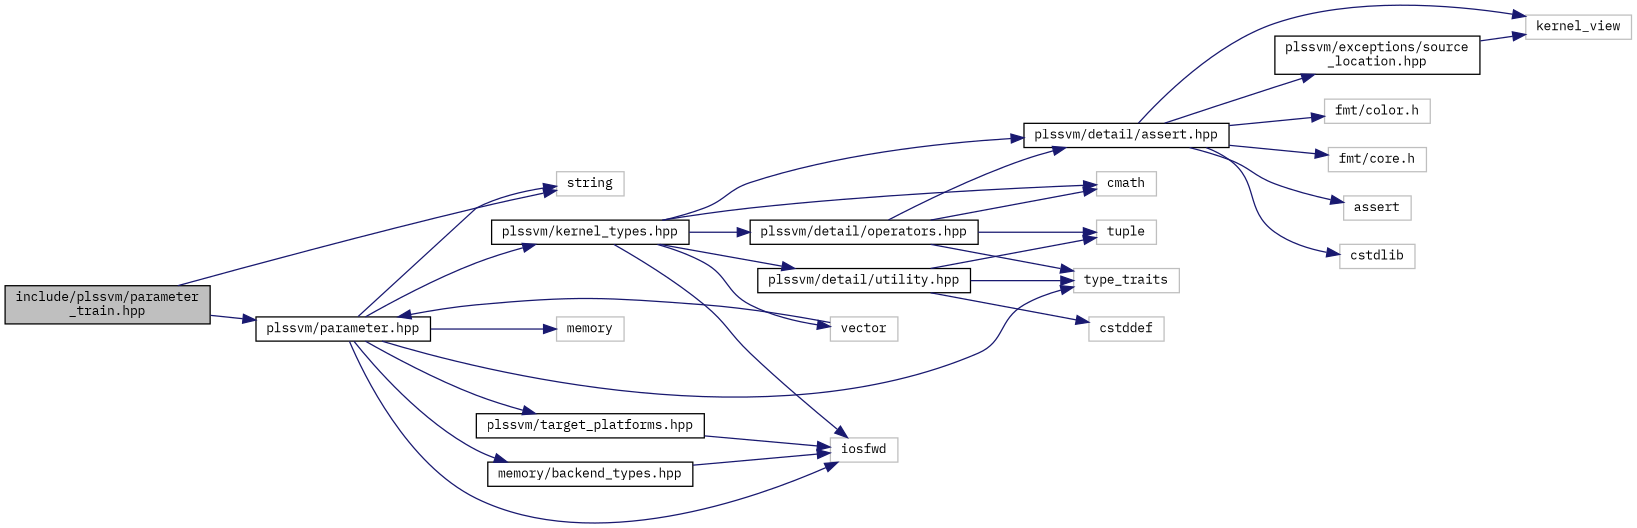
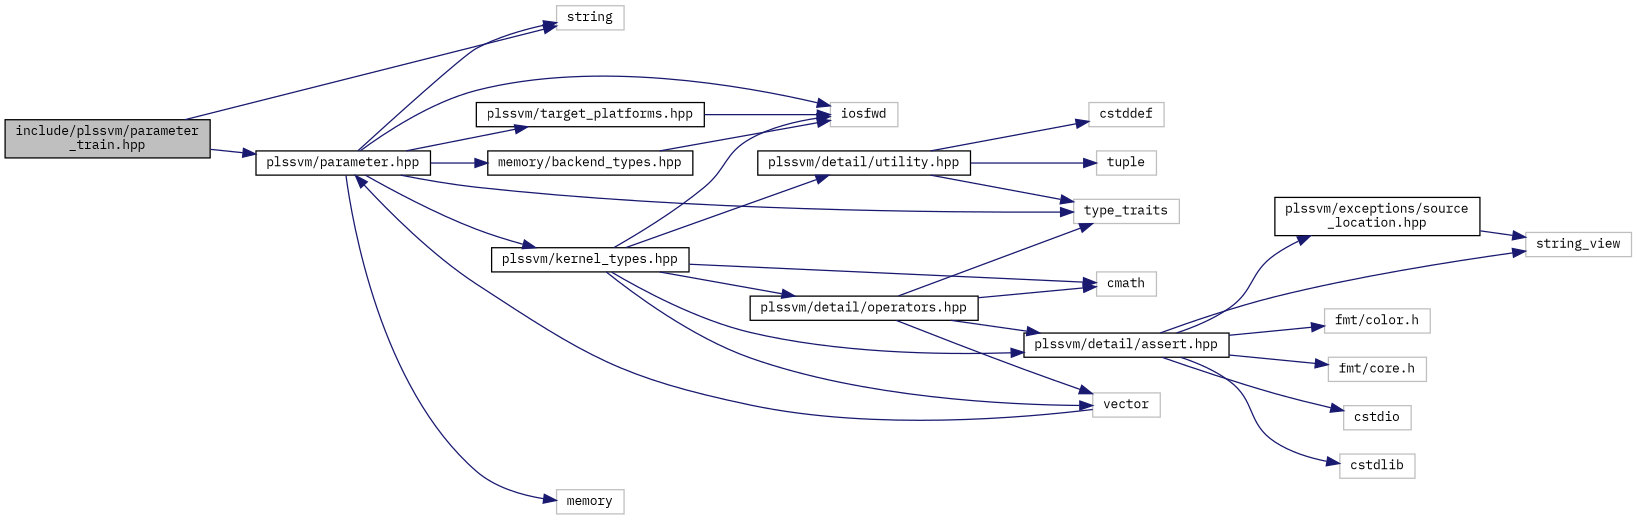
(1579, 27) -> (1579, 245)
(1377, 208) -> (1377, 418)
(1031, 232) -> (1002, 361)
